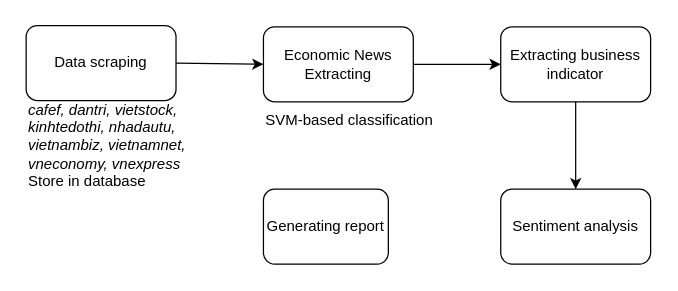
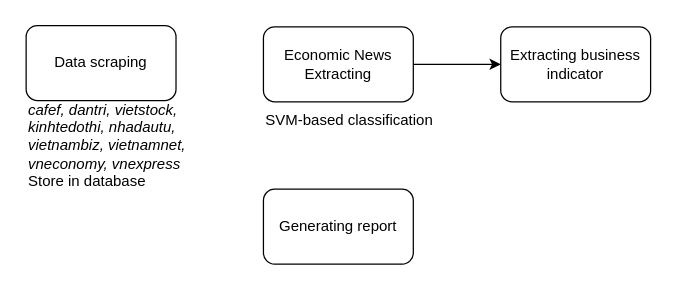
(215, 64) -> none
(576, 141) -> none
(326, 227) -> (338, 227)
(576, 227) -> none
